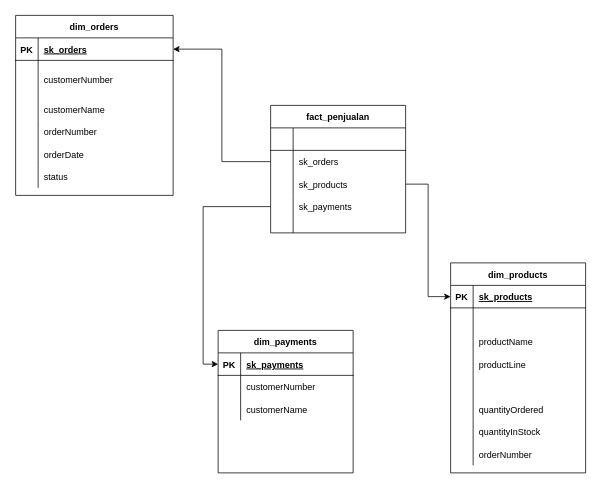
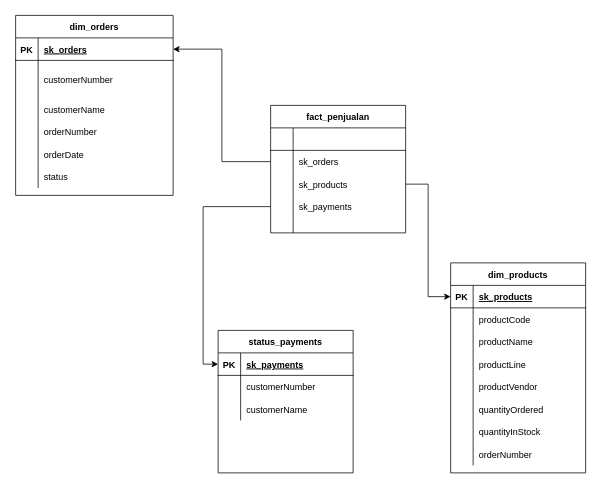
none -> (529, 319)
(285, 342) -> (285, 342)
none -> (529, 387)
